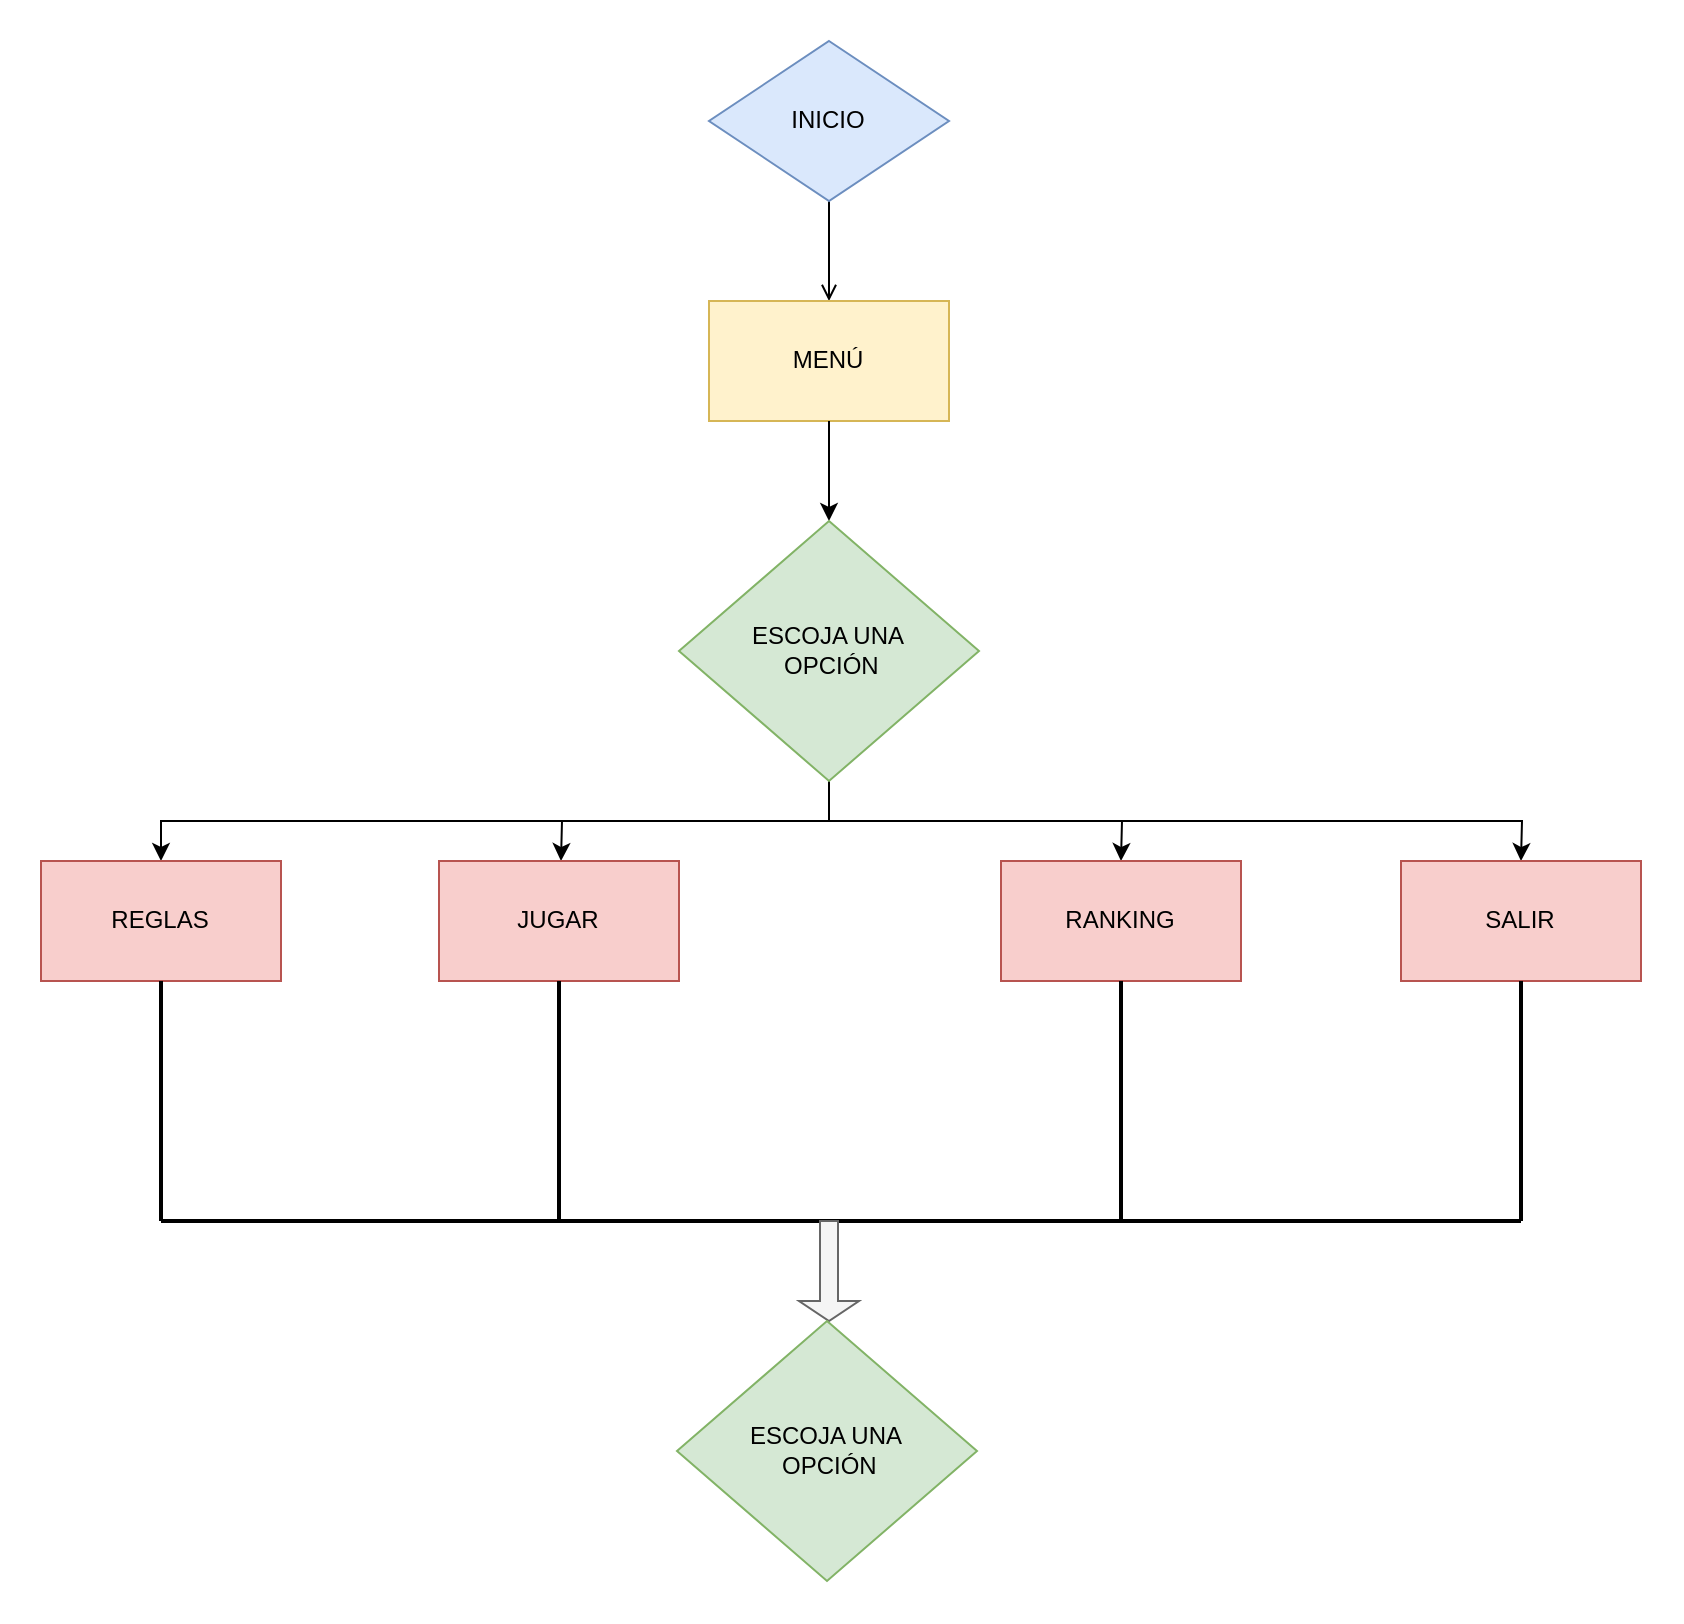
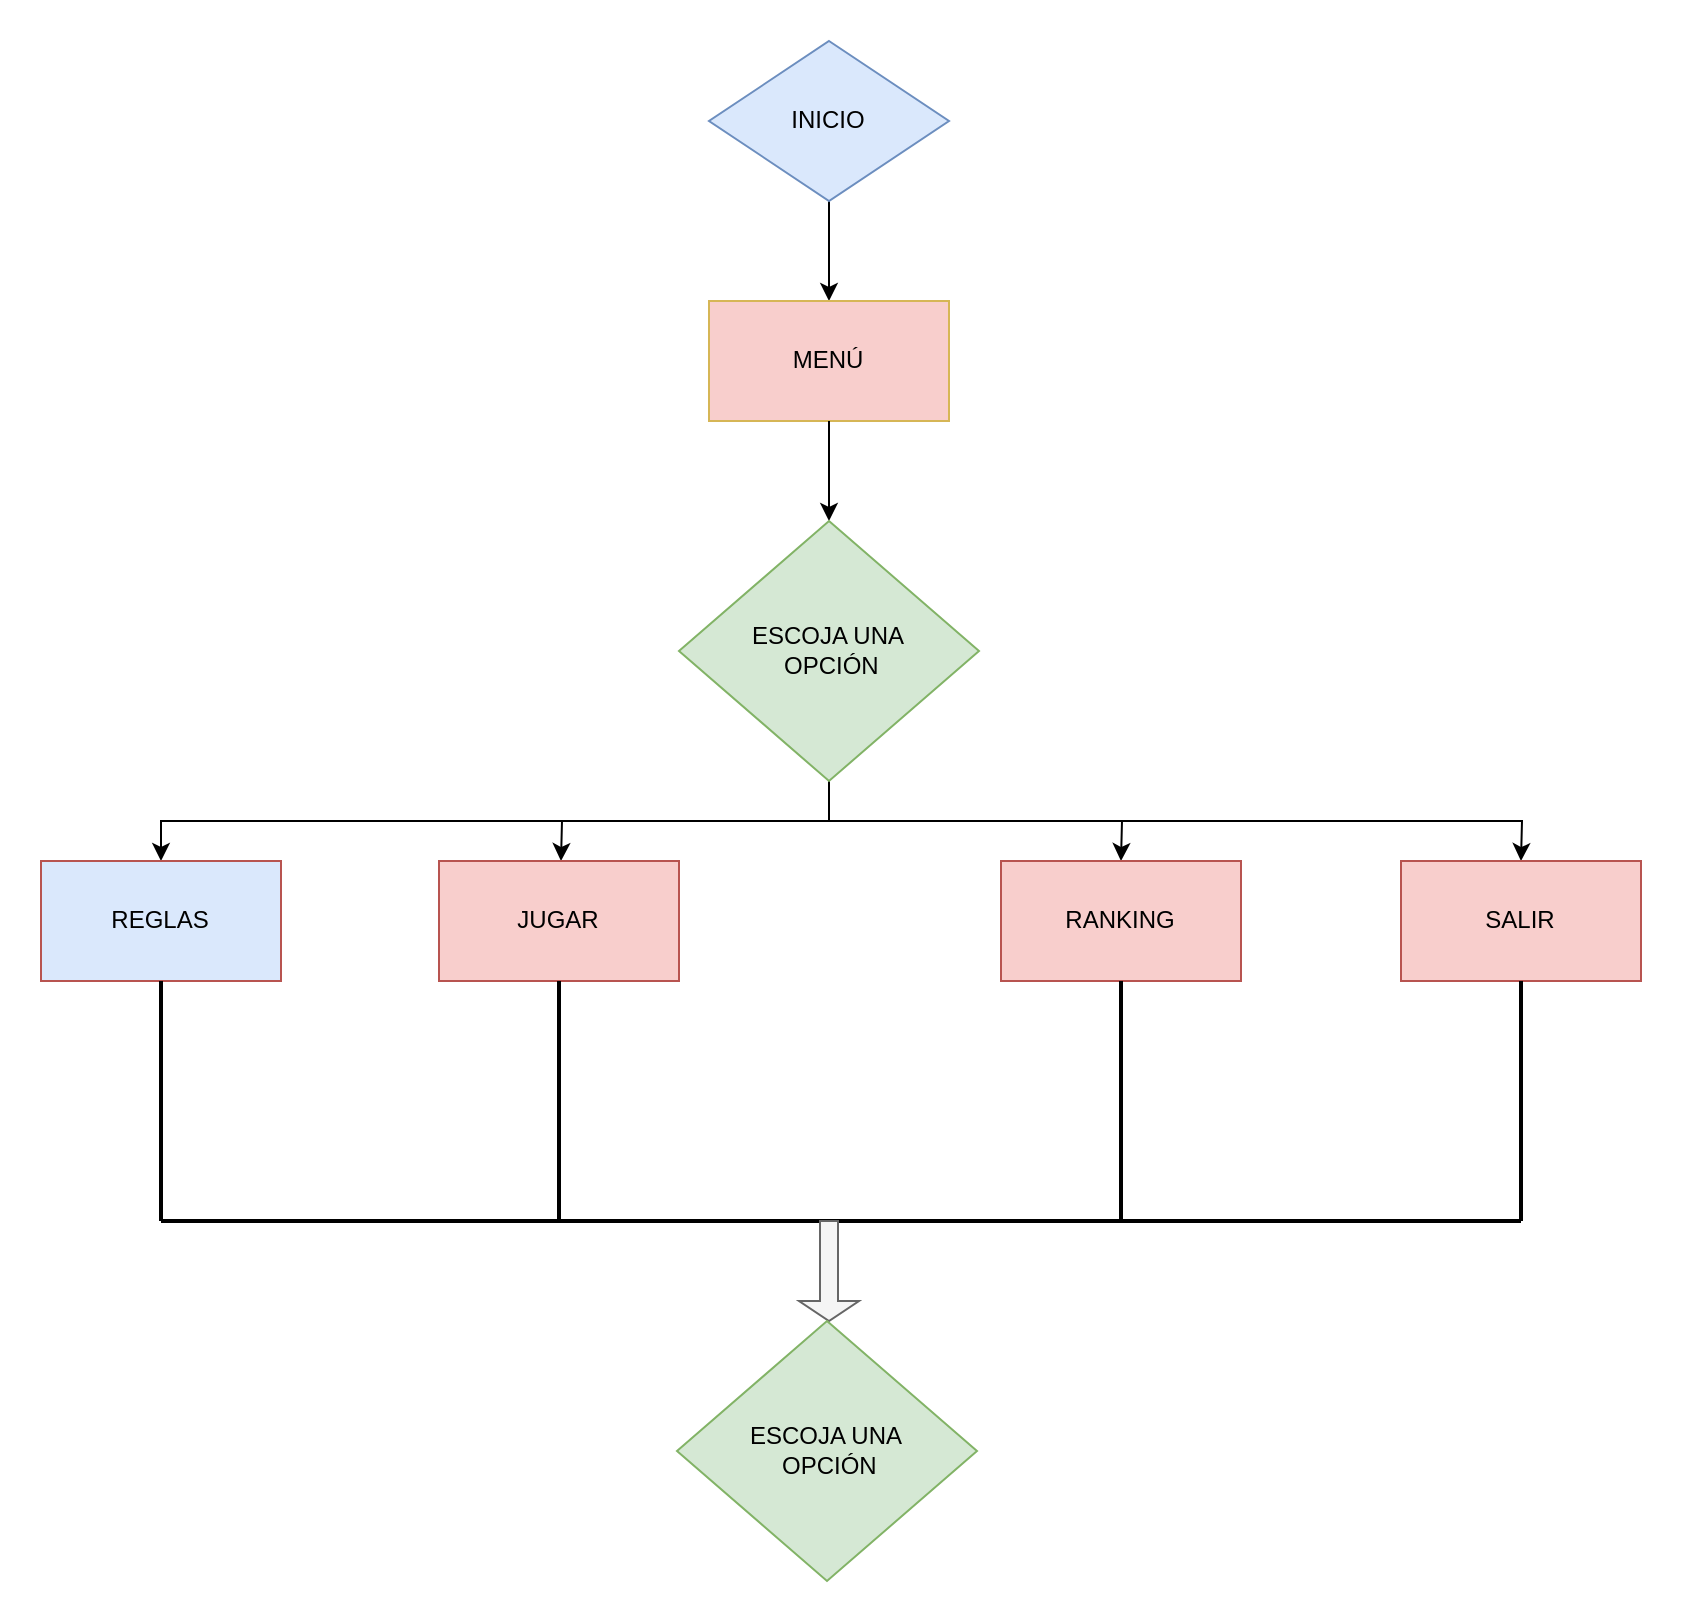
(829, 288) -> (829, 286)
(829, 361) -> (829, 361)
(161, 921) -> (161, 921)
